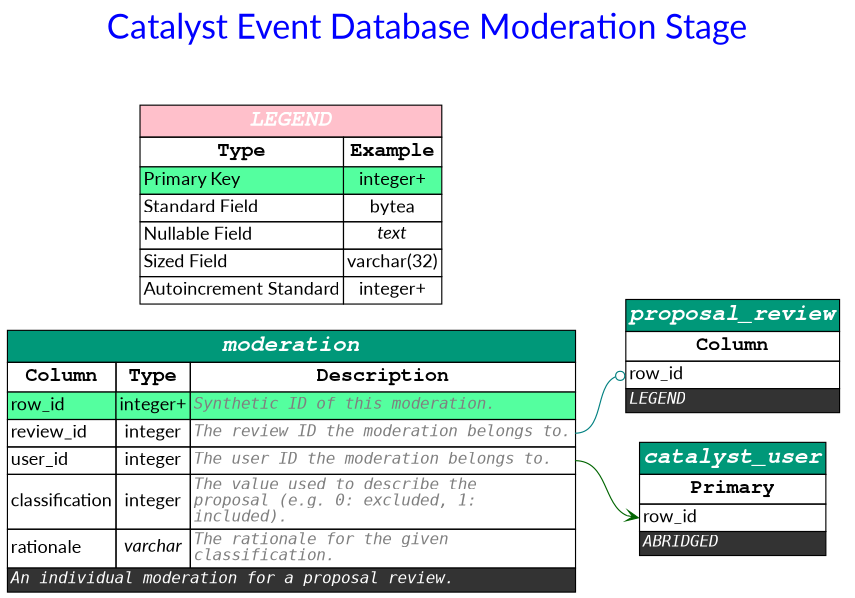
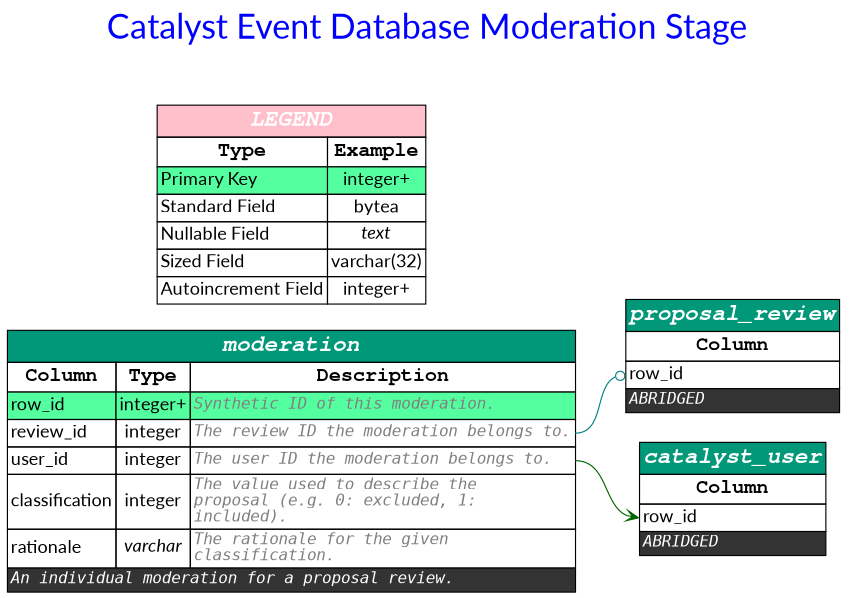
(242, 289) -> (242, 289)
(658, 399) -> (668, 399)
(733, 487) -> (733, 487)
